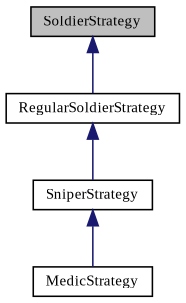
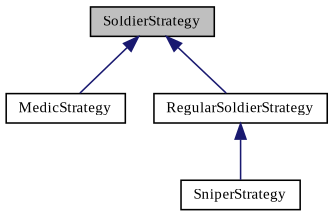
(93, 246) -> (104, 70)
